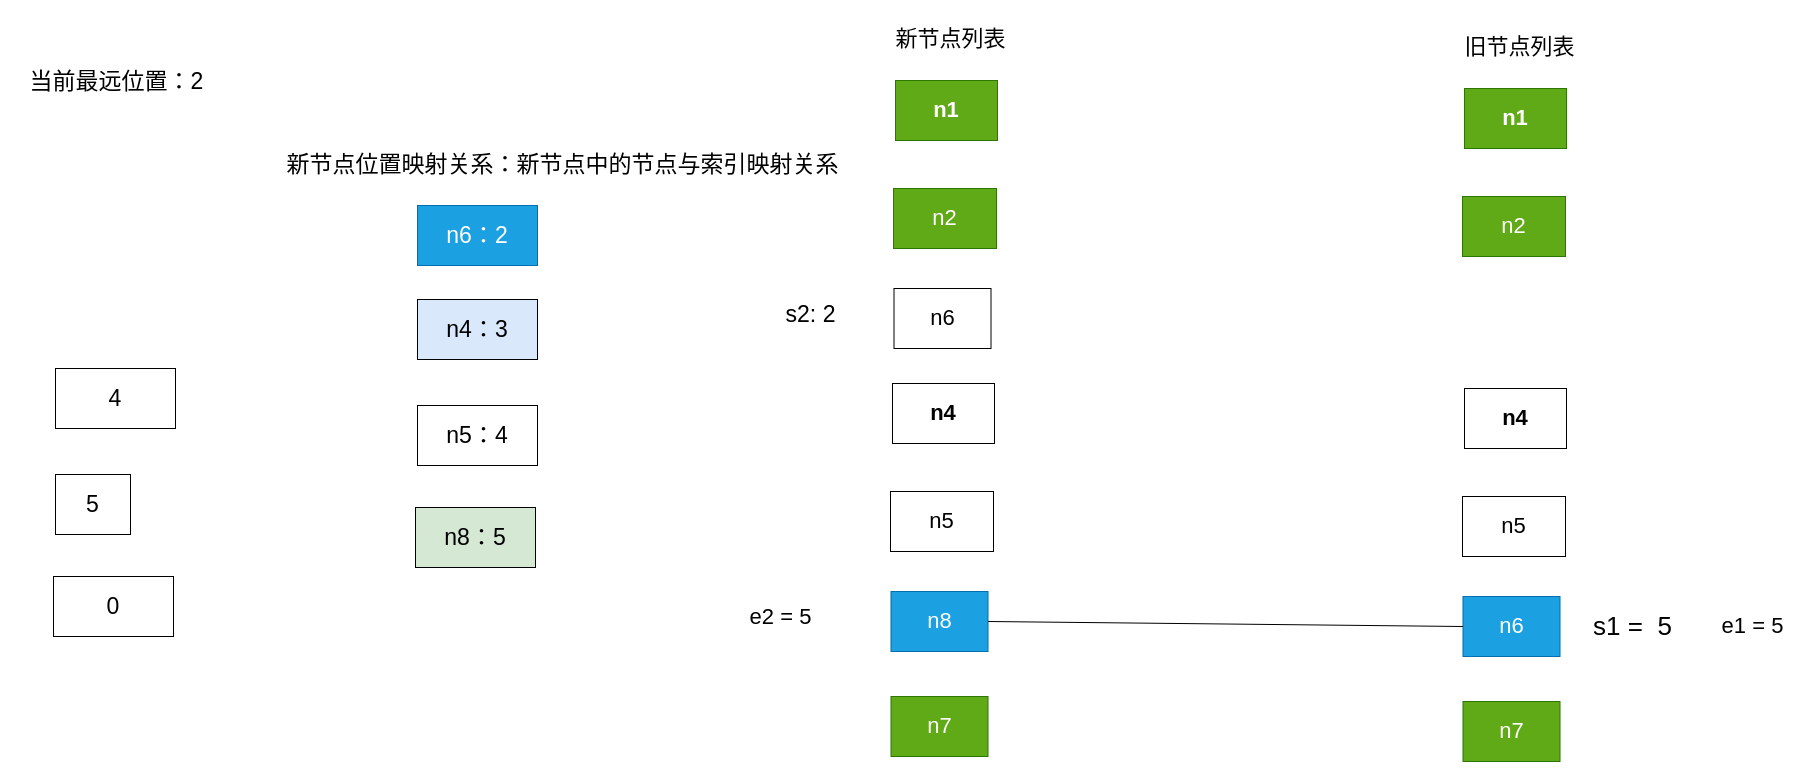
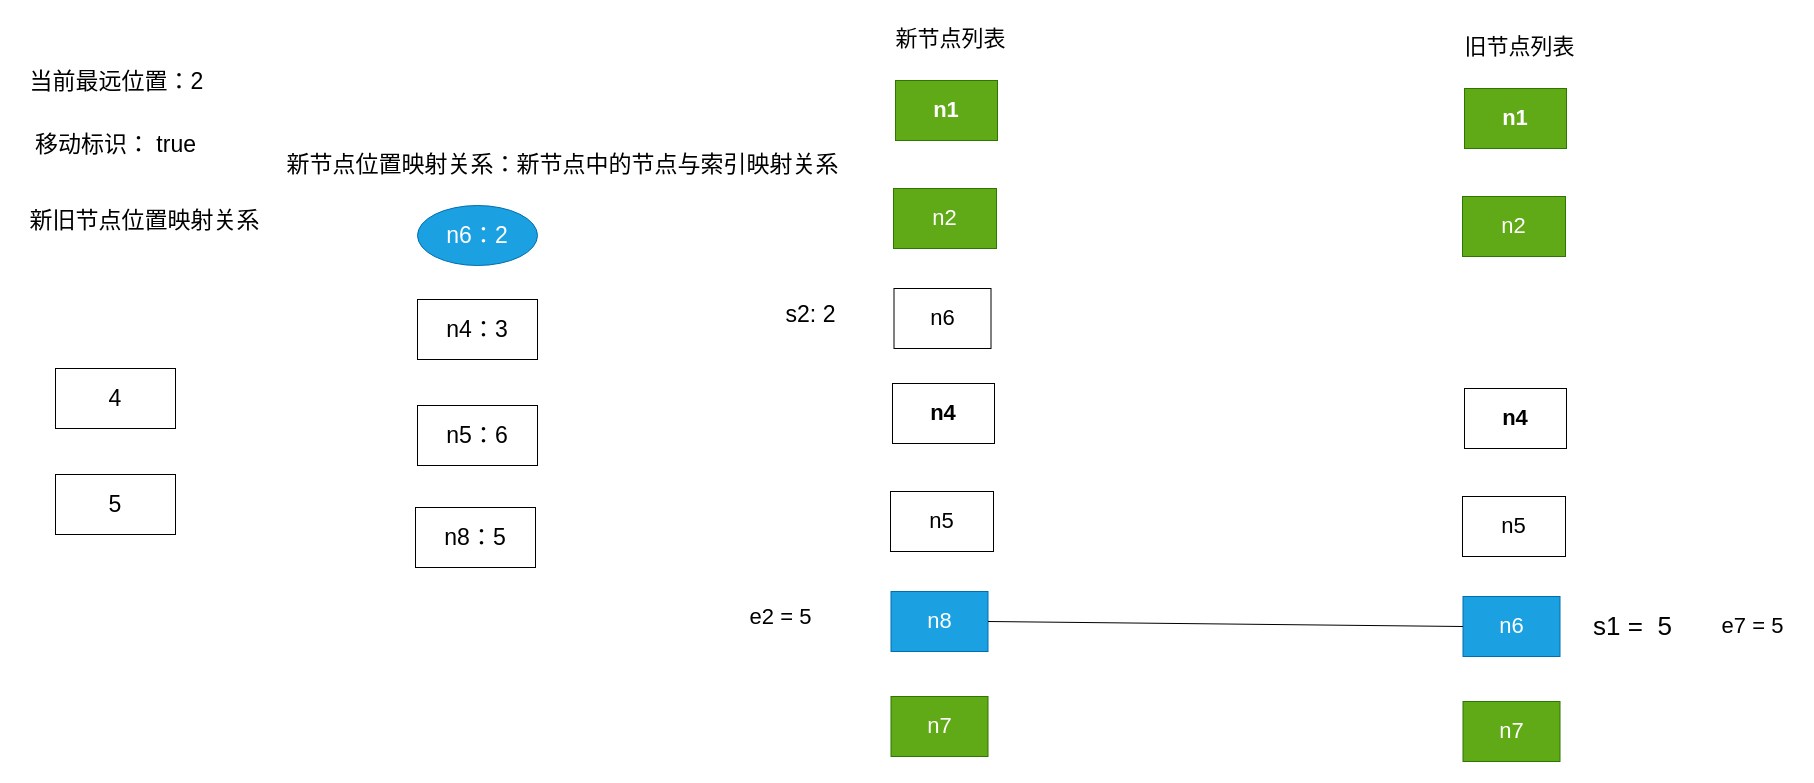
none -> (115, 145)
none -> (145, 221)
(478, 236) -> (478, 236)
(478, 330) -> (478, 330)
(478, 436) -> (478, 436)
(93, 505) -> (116, 505)
(476, 538) -> (476, 538)
(114, 607) -> none
(1753, 627) -> (1753, 627)
